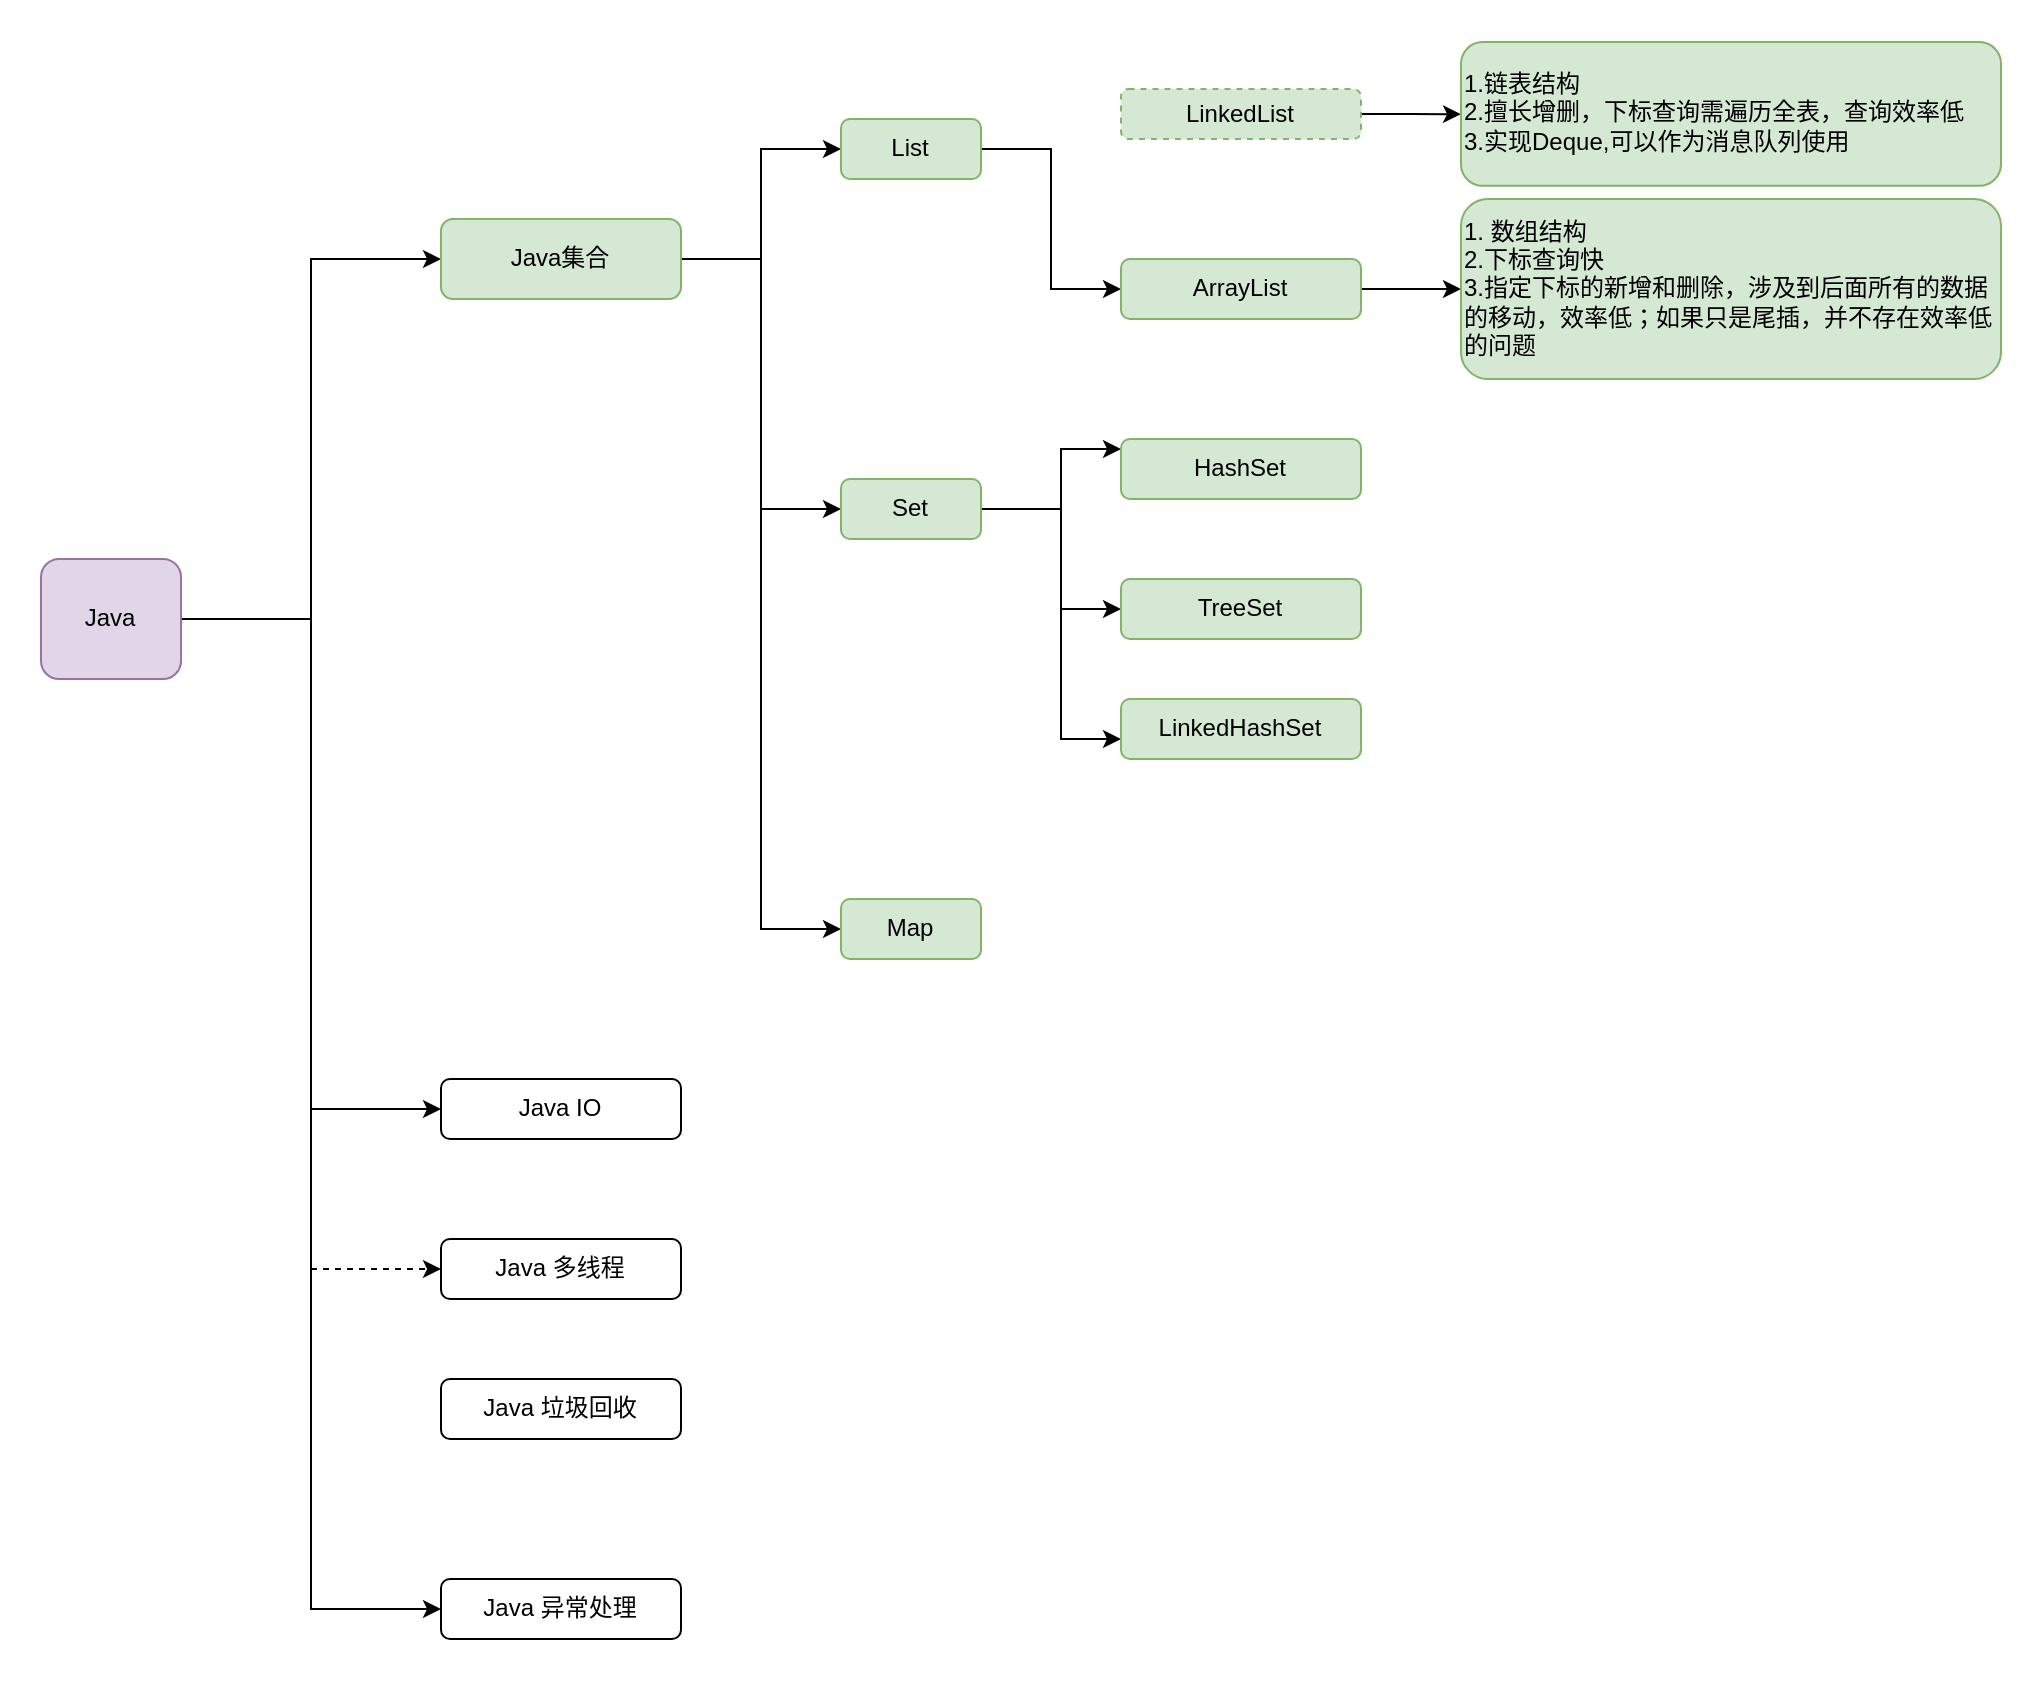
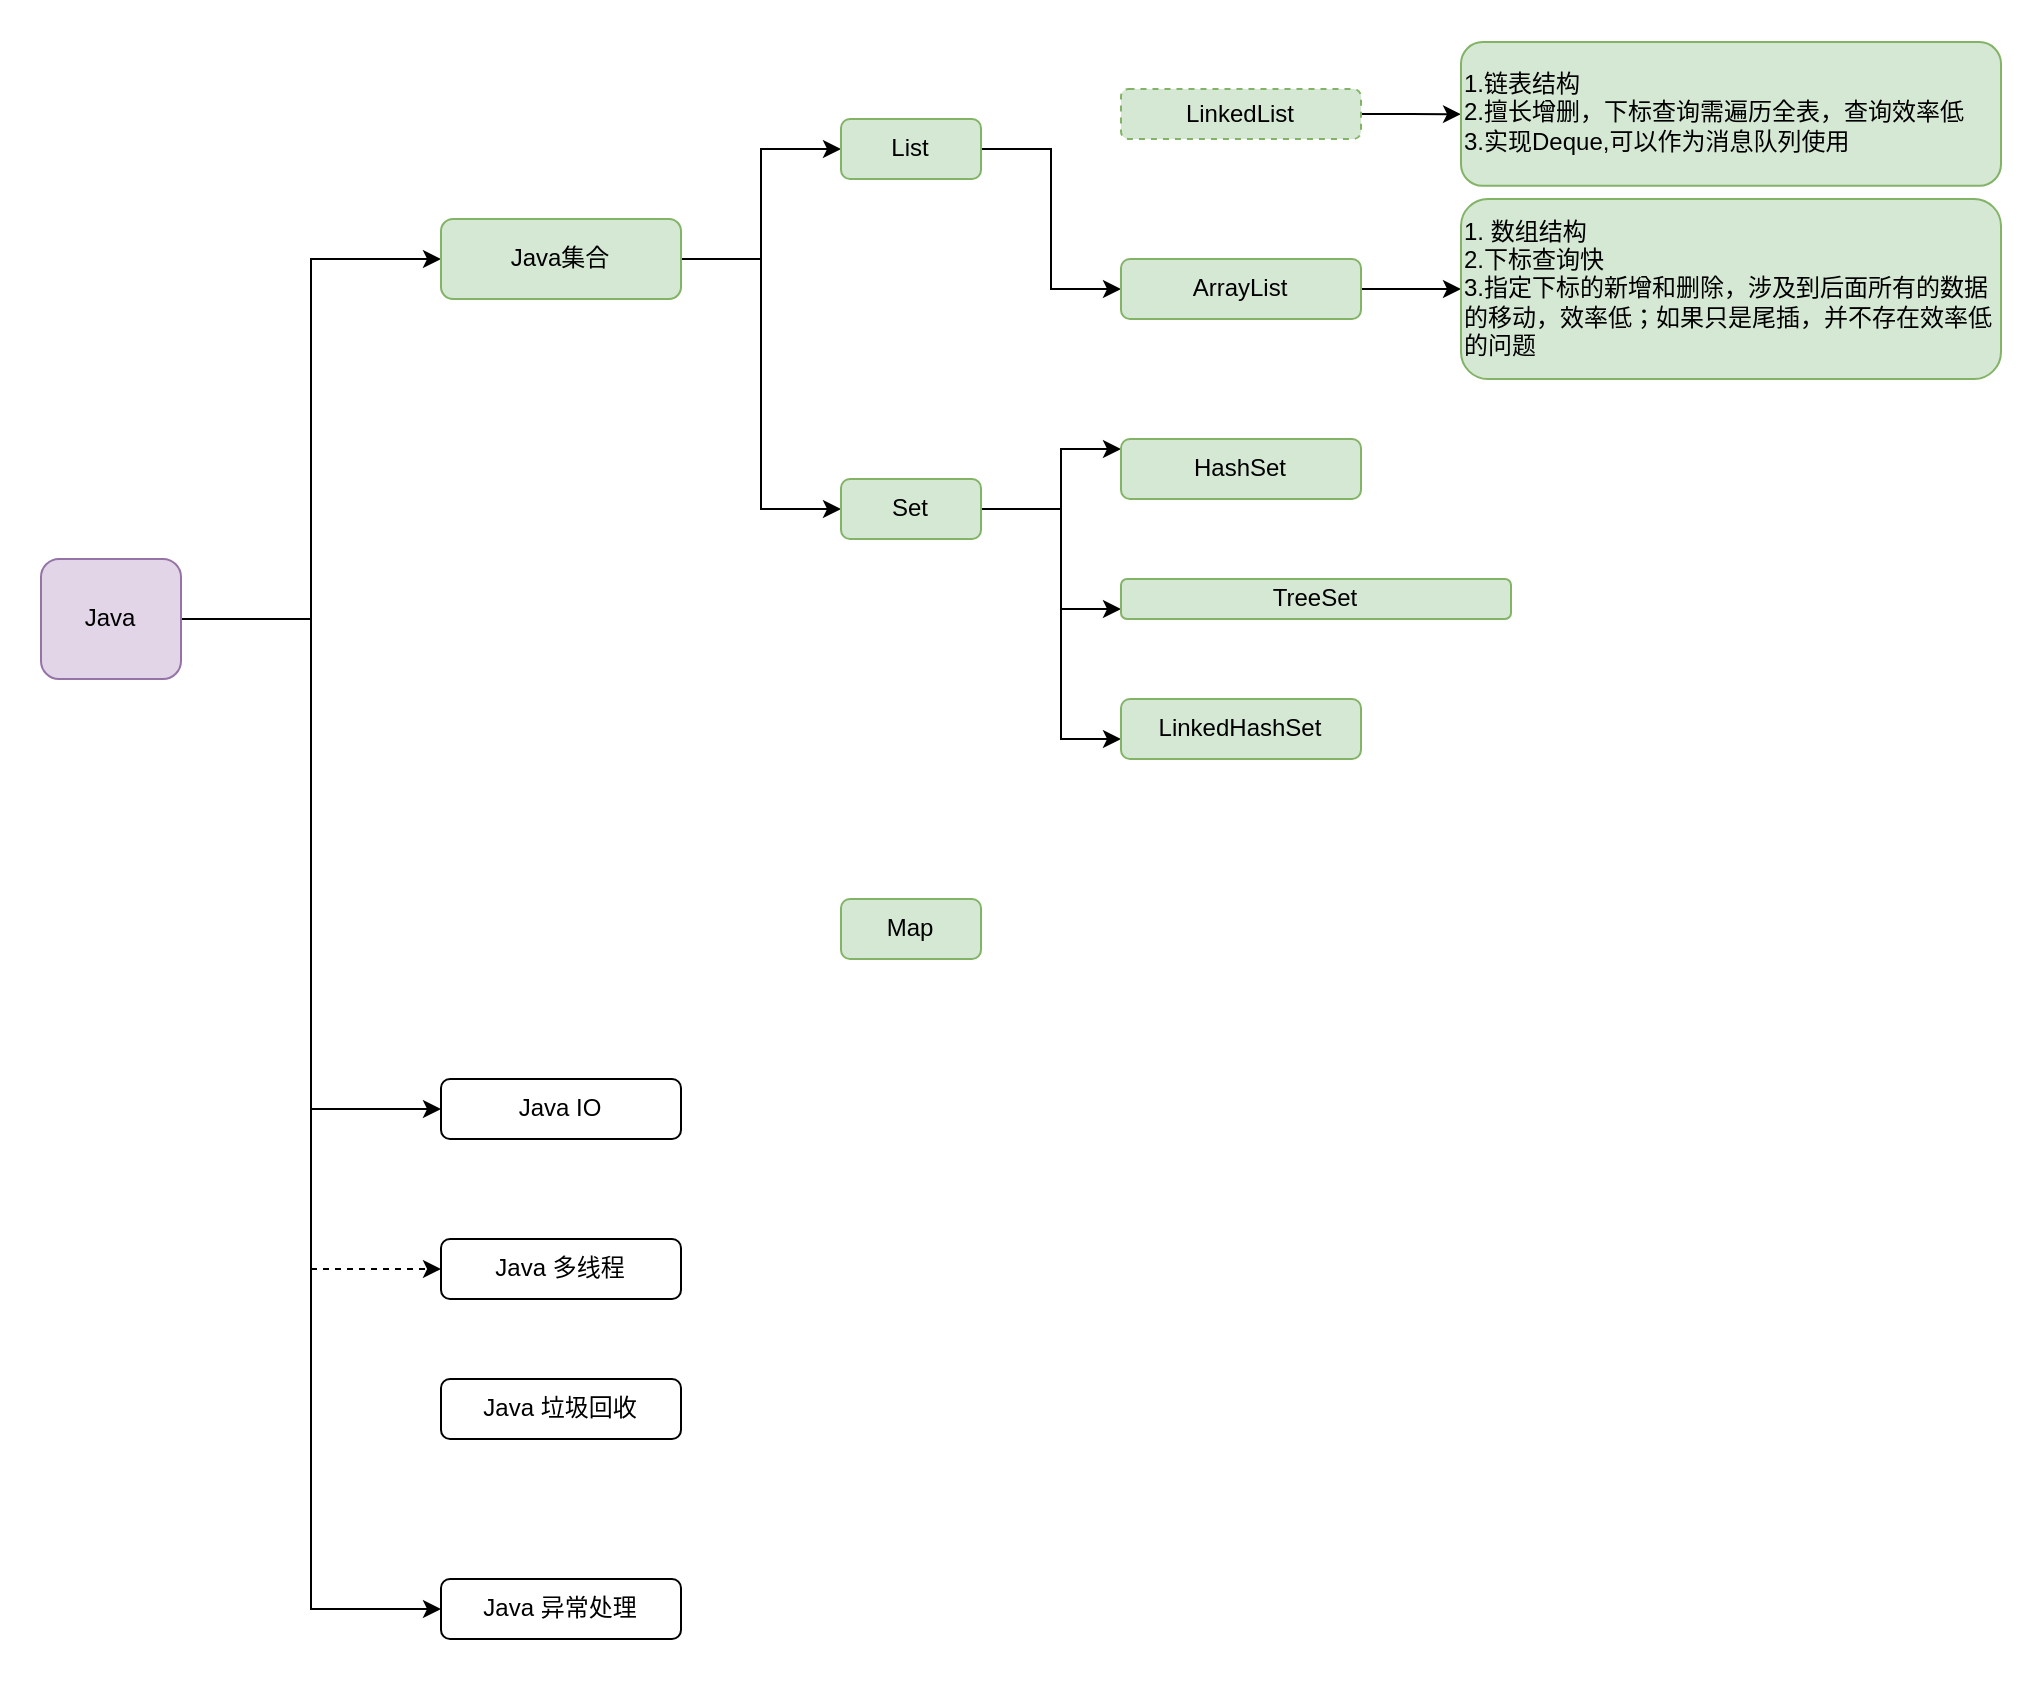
(1241, 609) -> (1316, 599)
(761, 754) -> none
